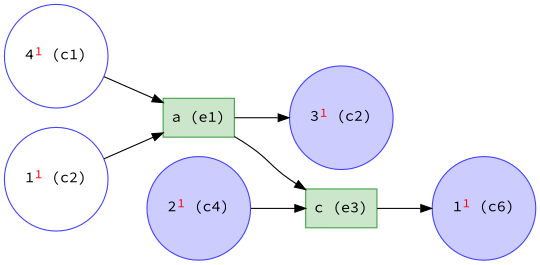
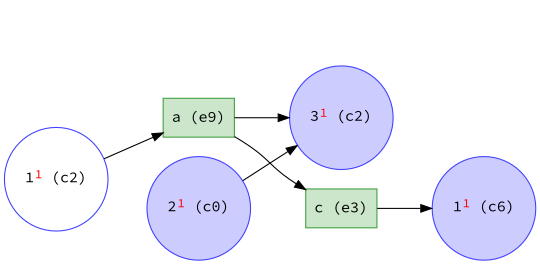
(56, 56) -> none
(199, 118) -> (199, 118)
(207, 207) -> (207, 207)
(273, 208) -> (264, 167)
